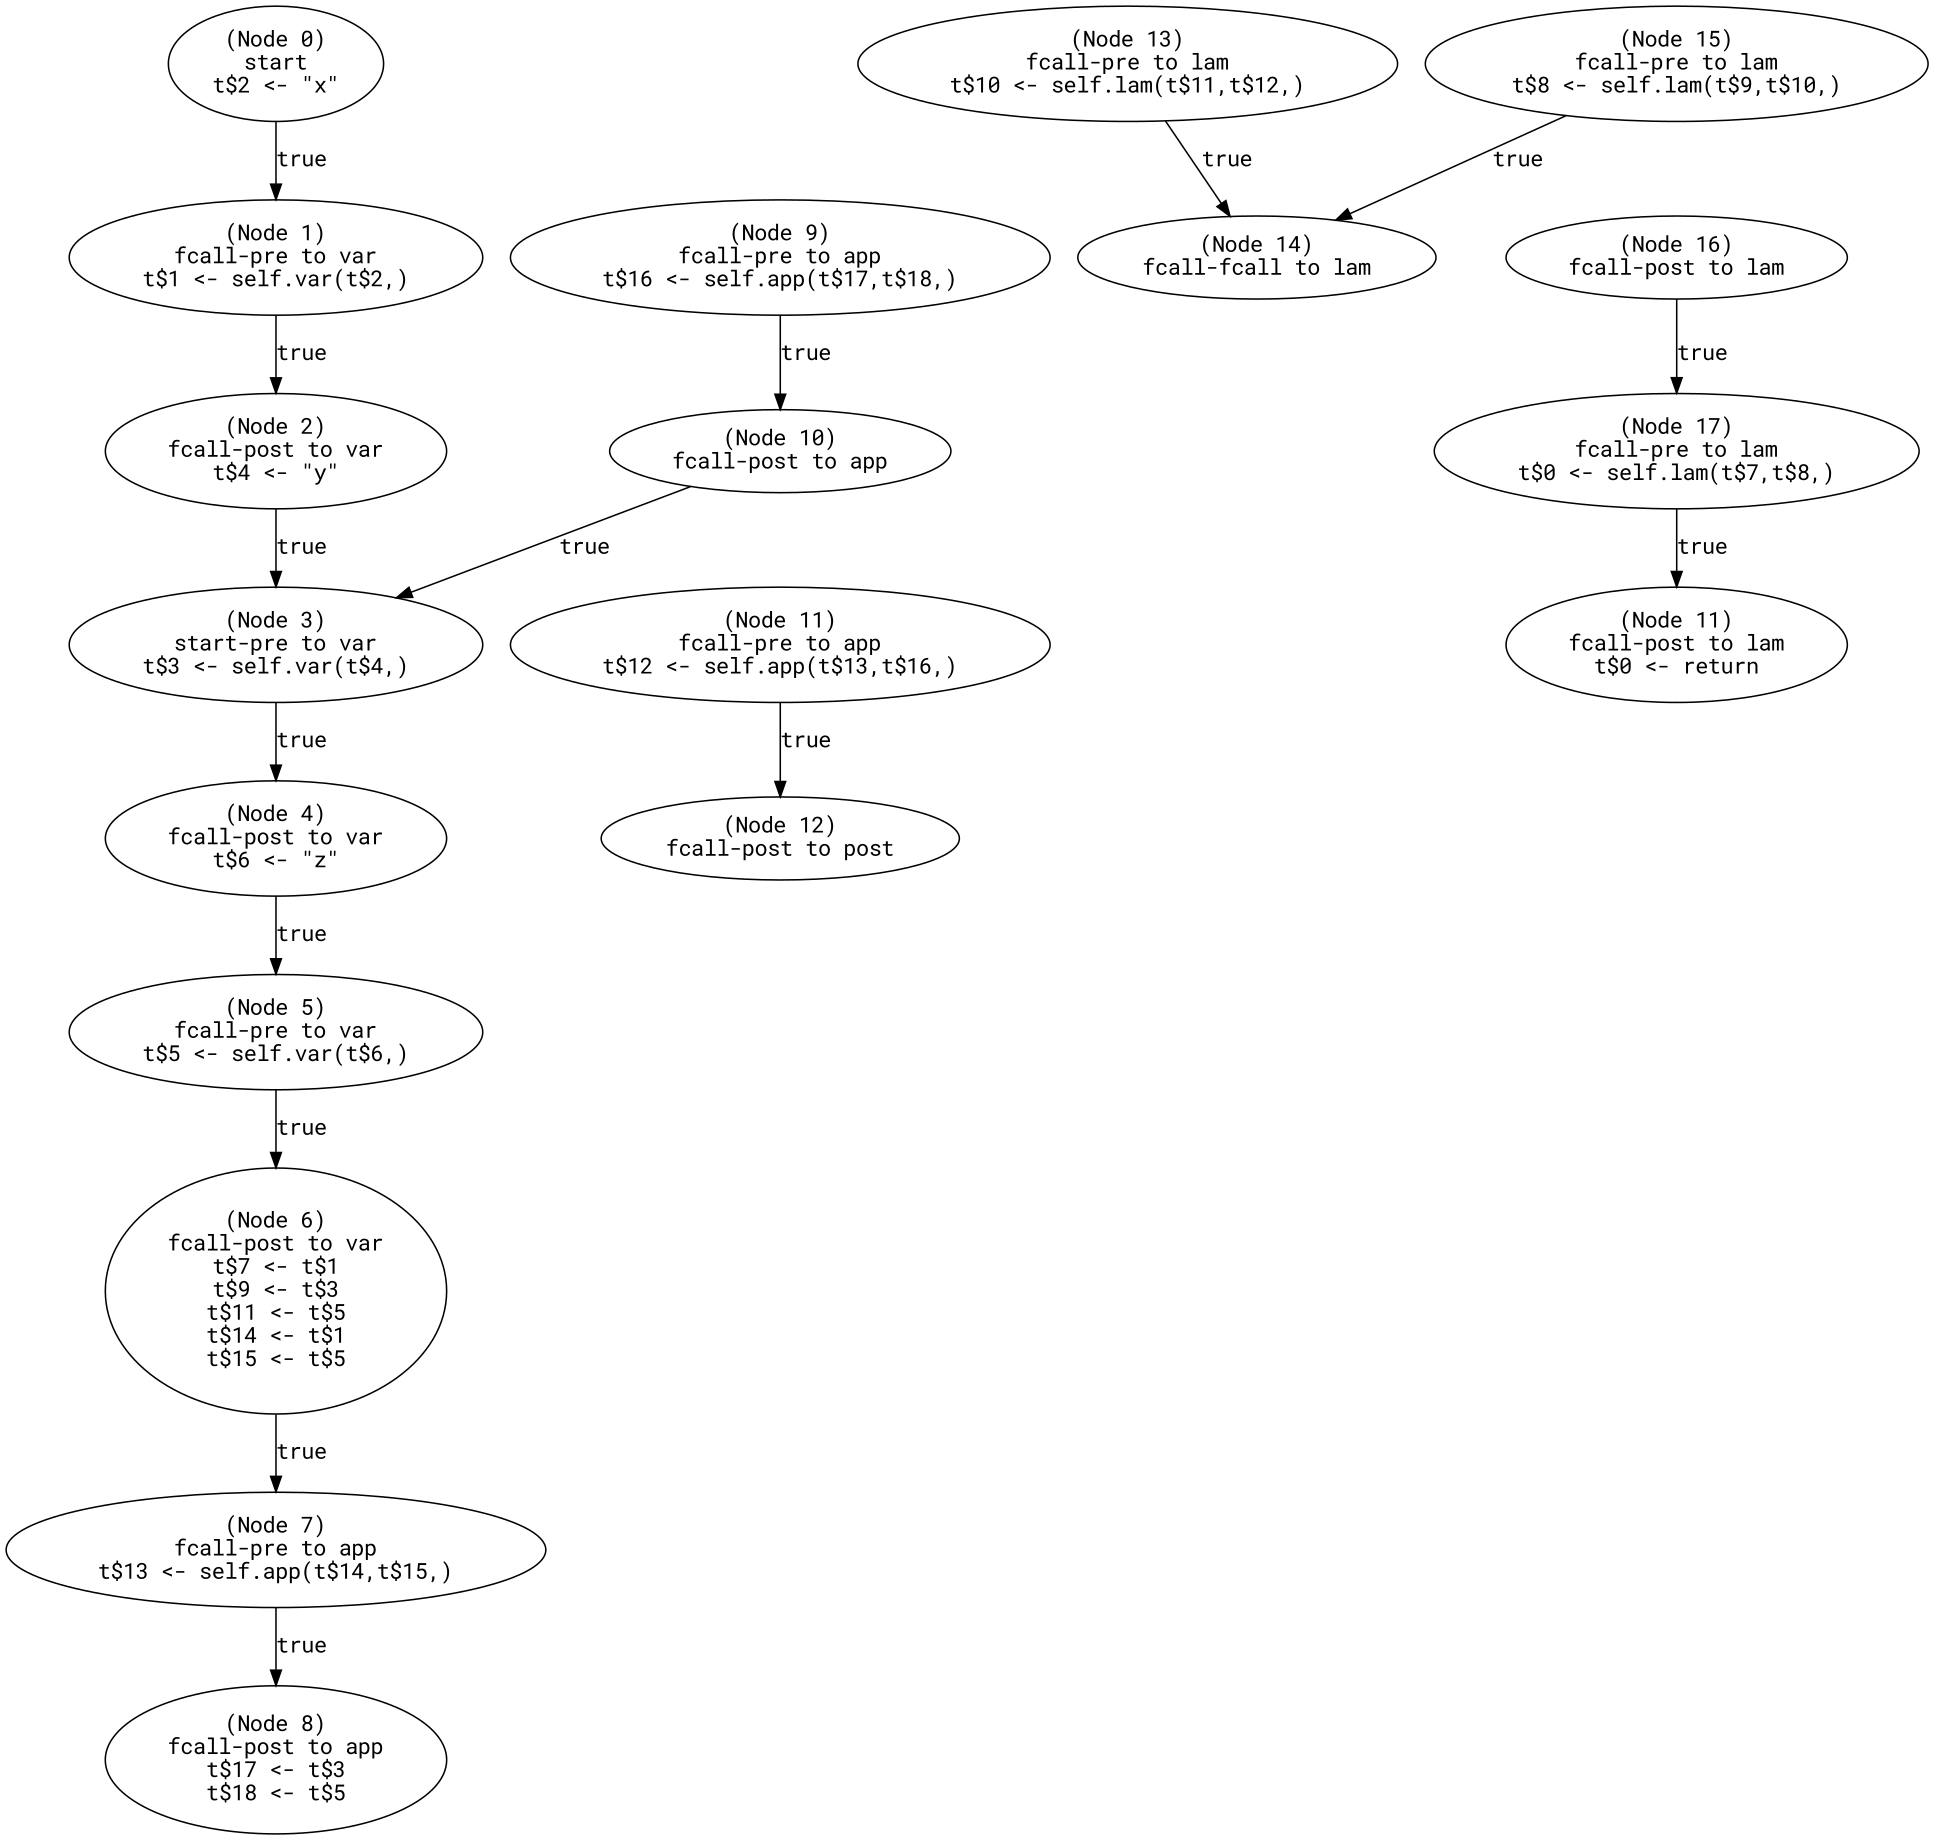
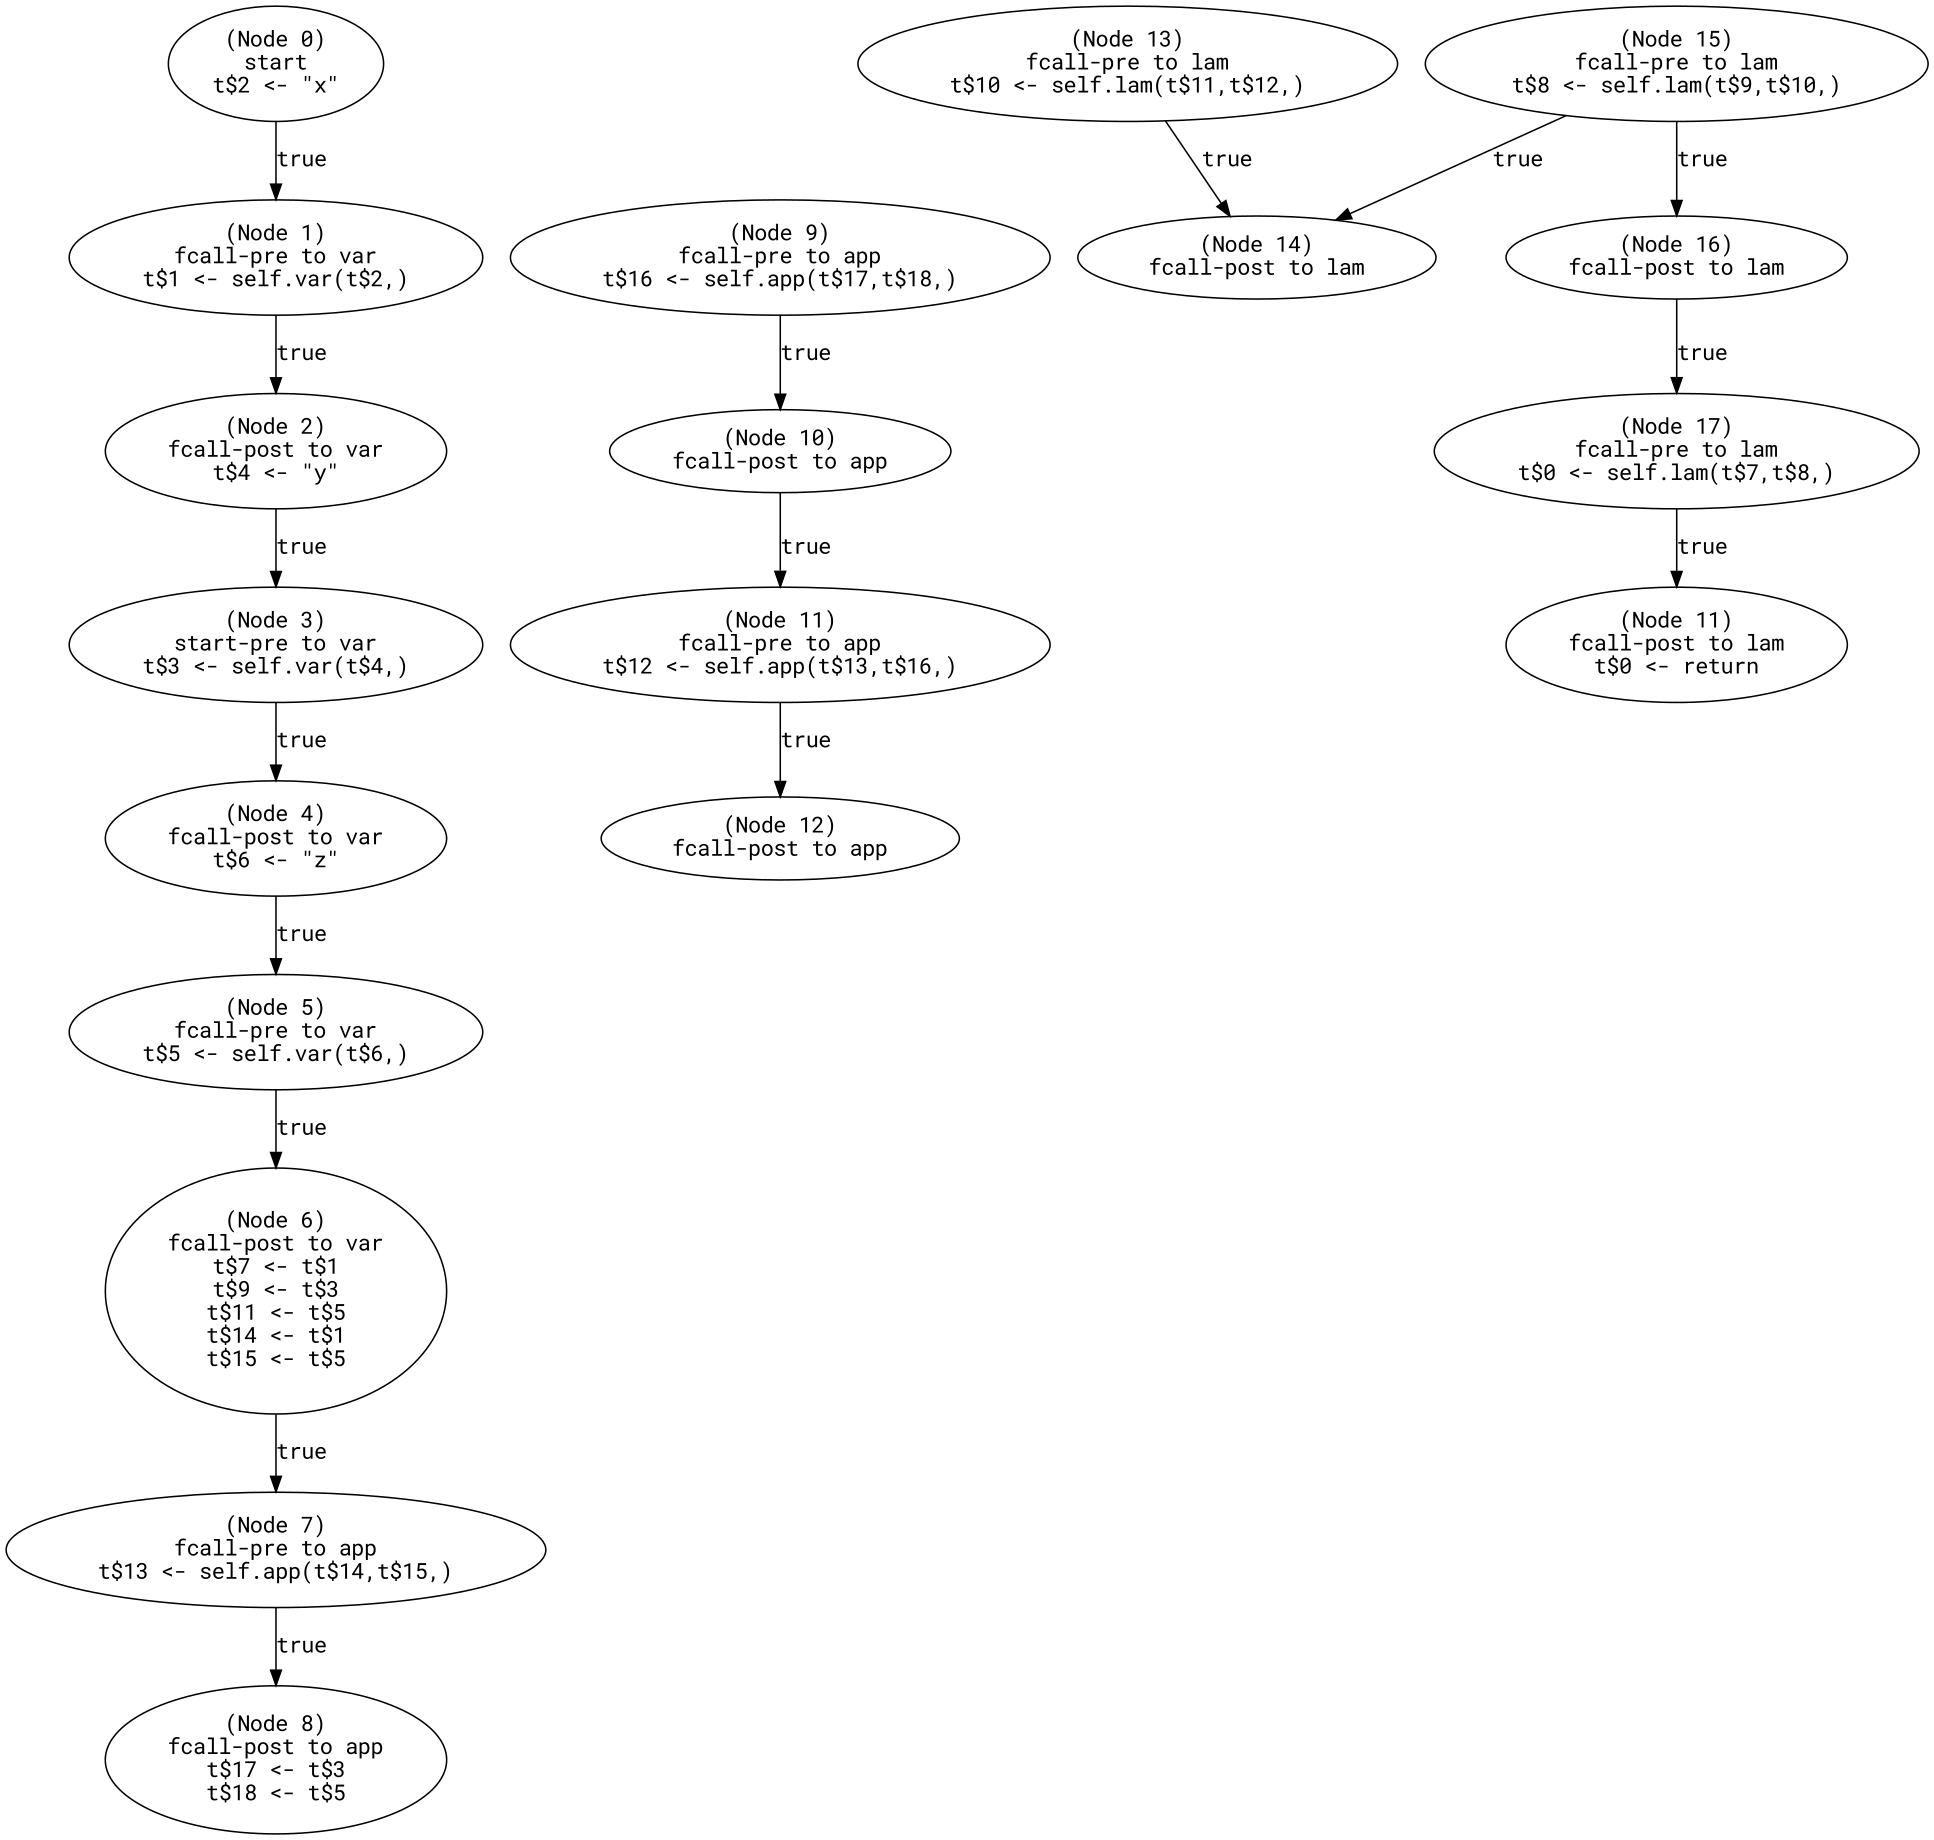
none -> (1677, 161)
(1257, 258) -> (1257, 258)
(551, 539) -> (780, 532)
(780, 838) -> (780, 838)
